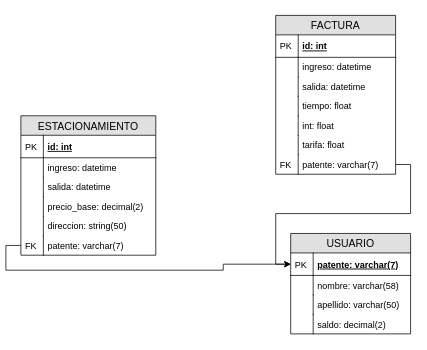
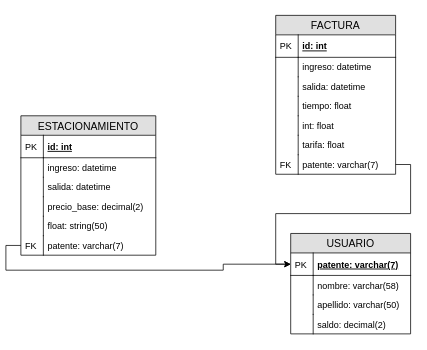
(94, 227) -> (85, 227)
